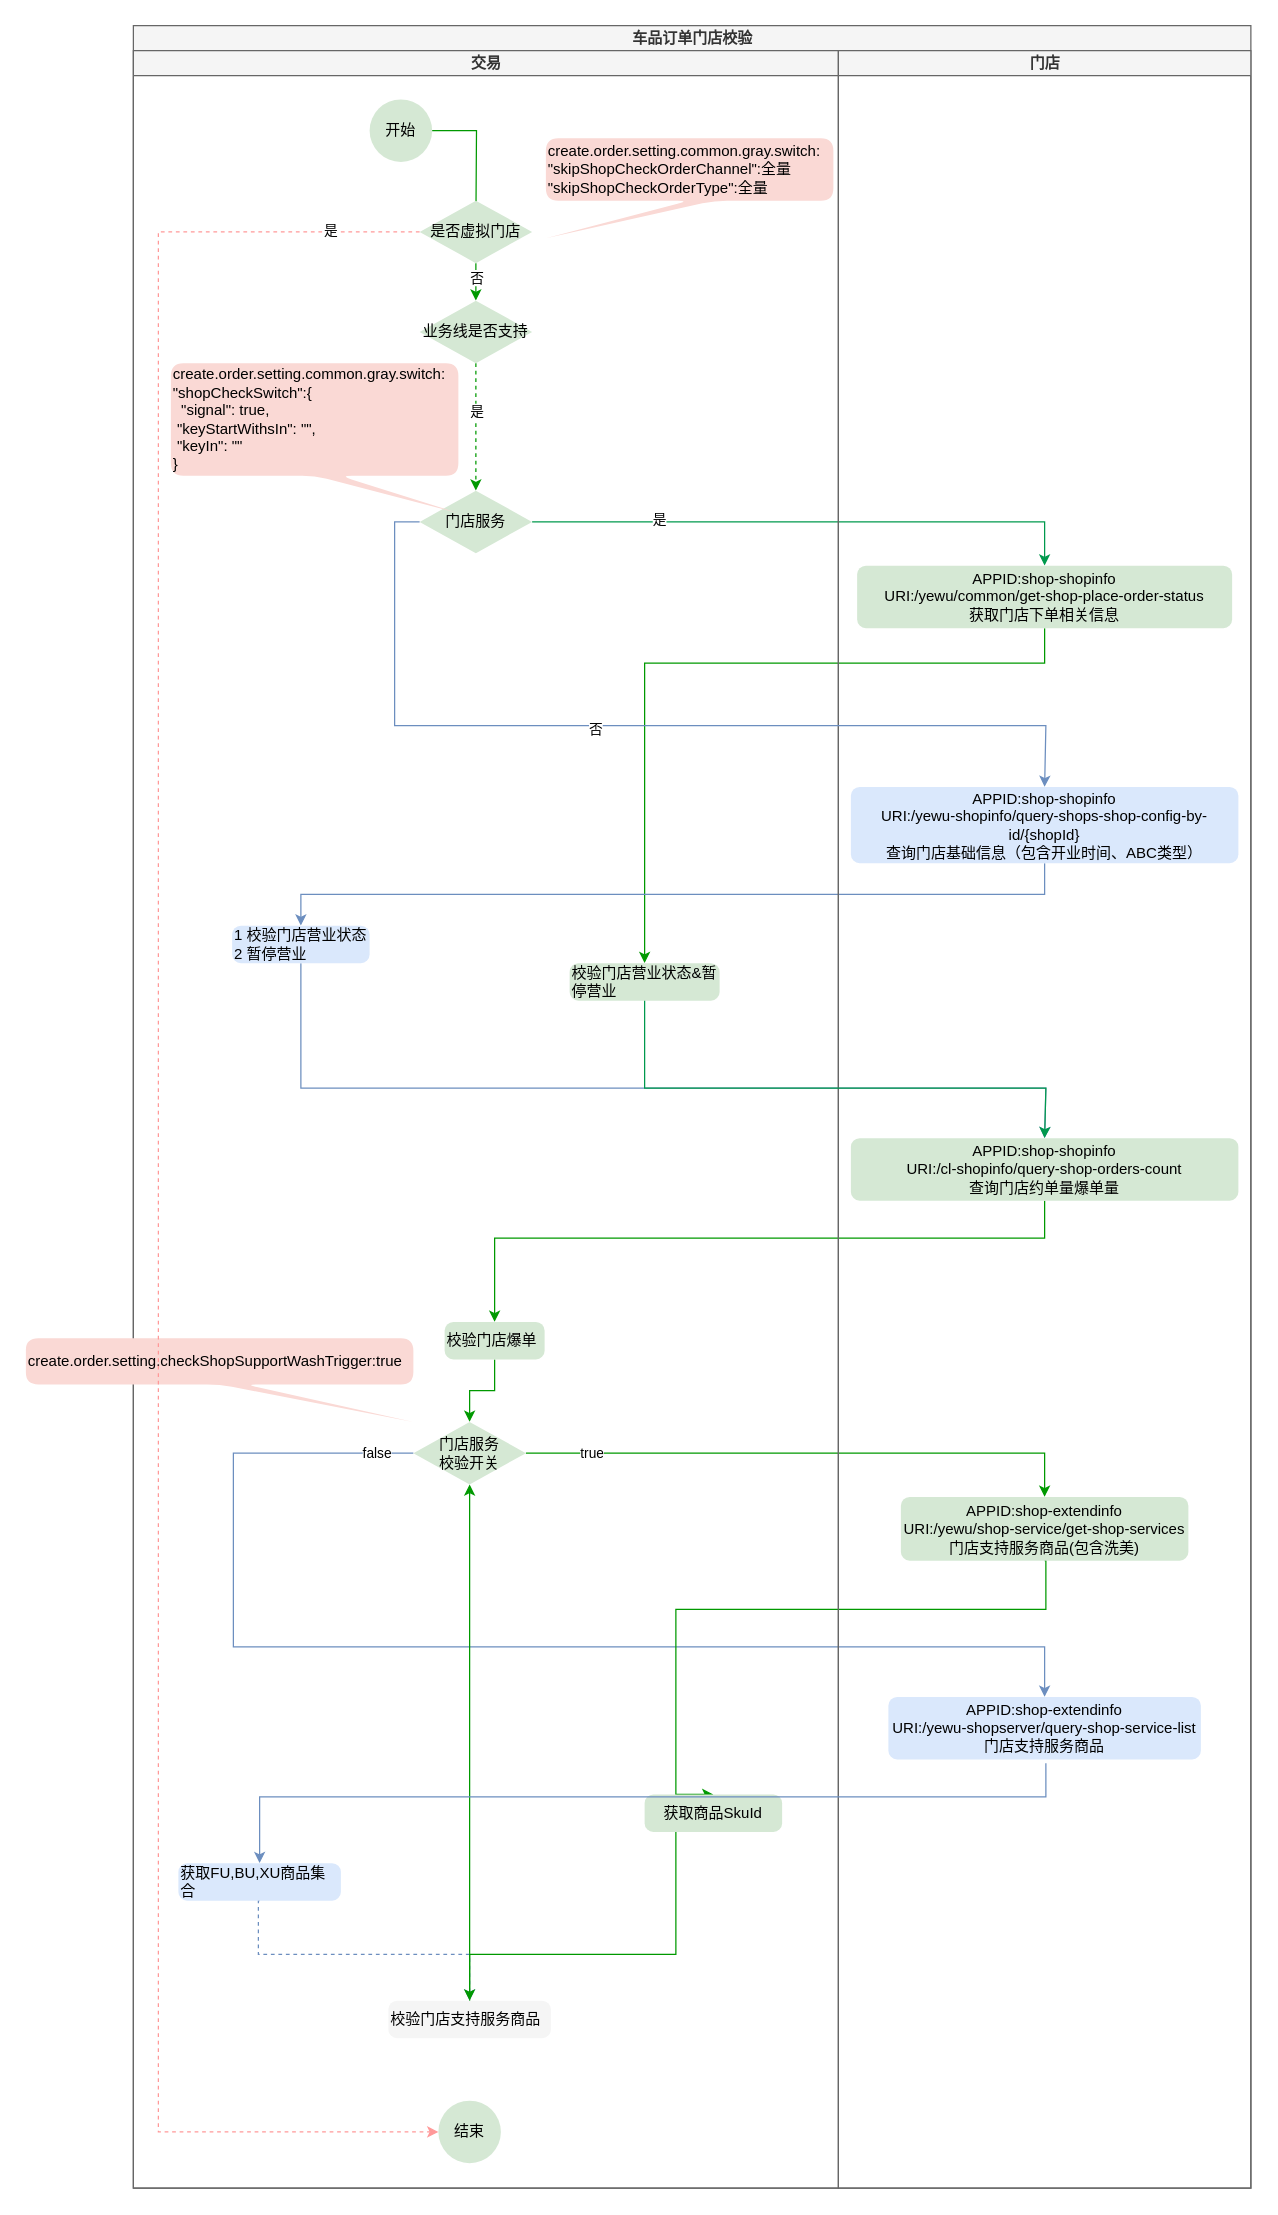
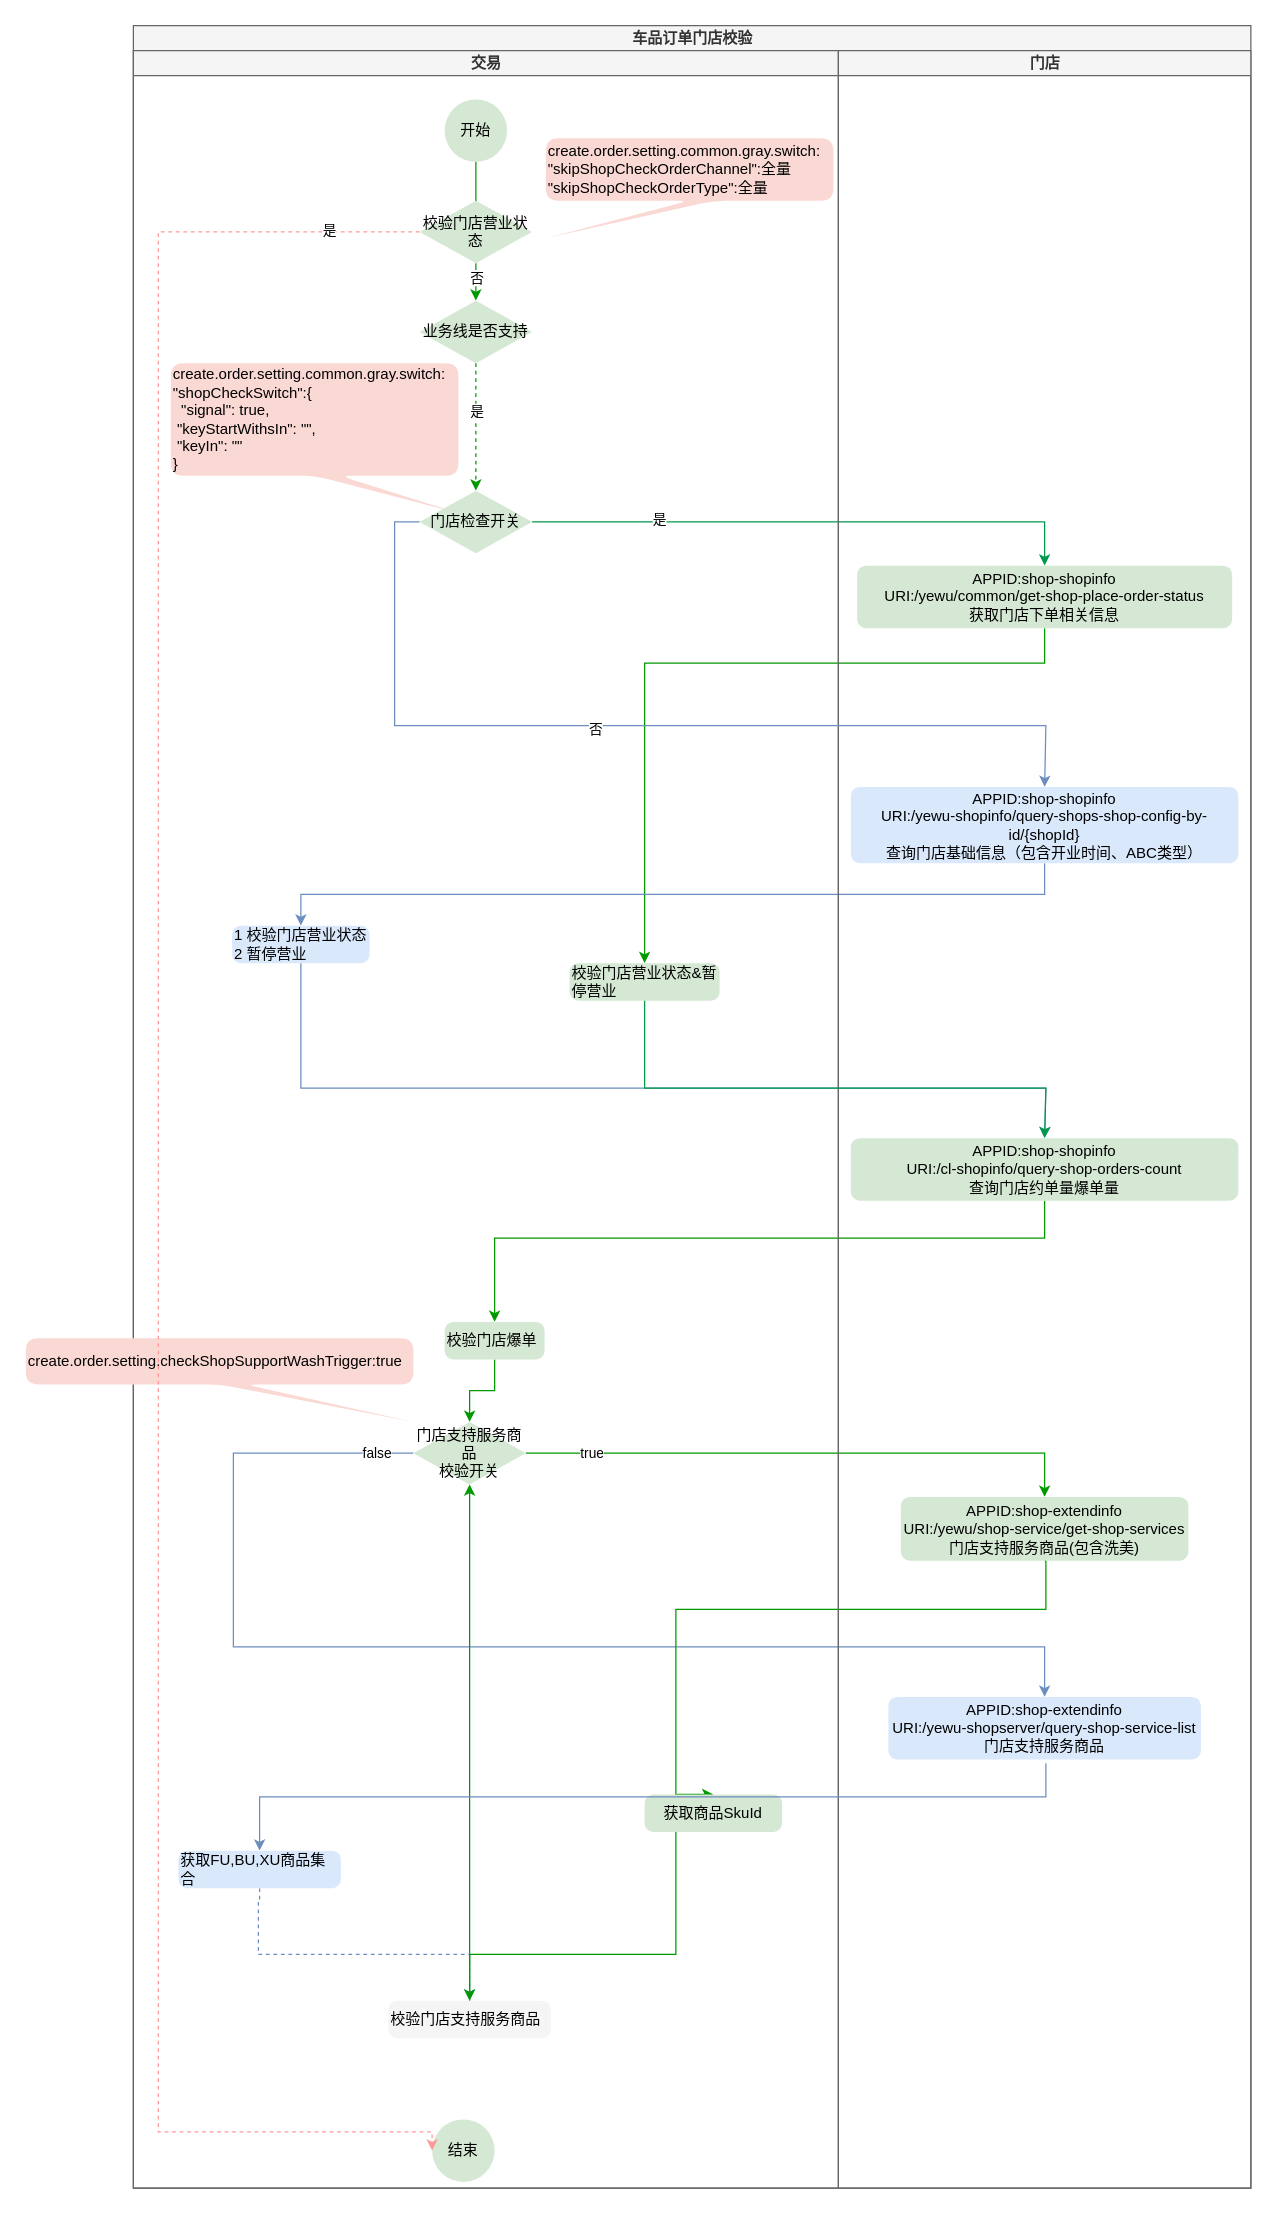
(401, 131) -> (476, 131)
(476, 232) -> (476, 232)
(476, 522) -> (476, 522)
(469, 1453) -> (469, 1453)
(259, 1882) -> (259, 1869)
(469, 2132) -> (463, 2151)
